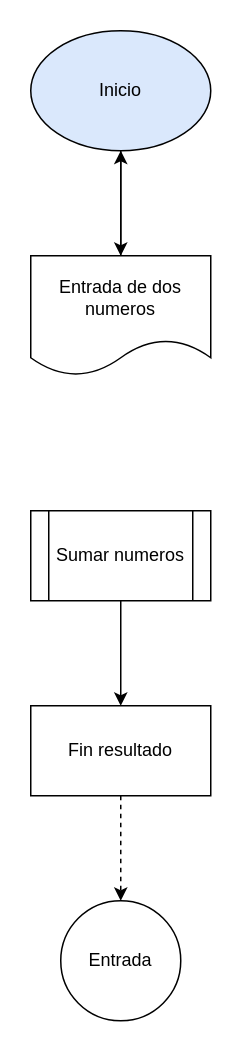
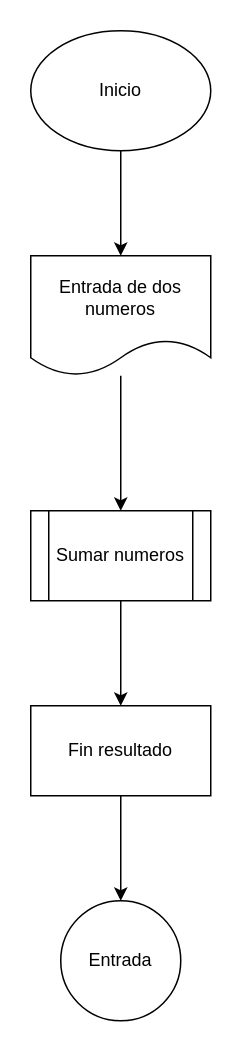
(121, 91) -> (121, 91)
(121, 254) -> (121, 438)
(121, 842) -> (121, 842)
